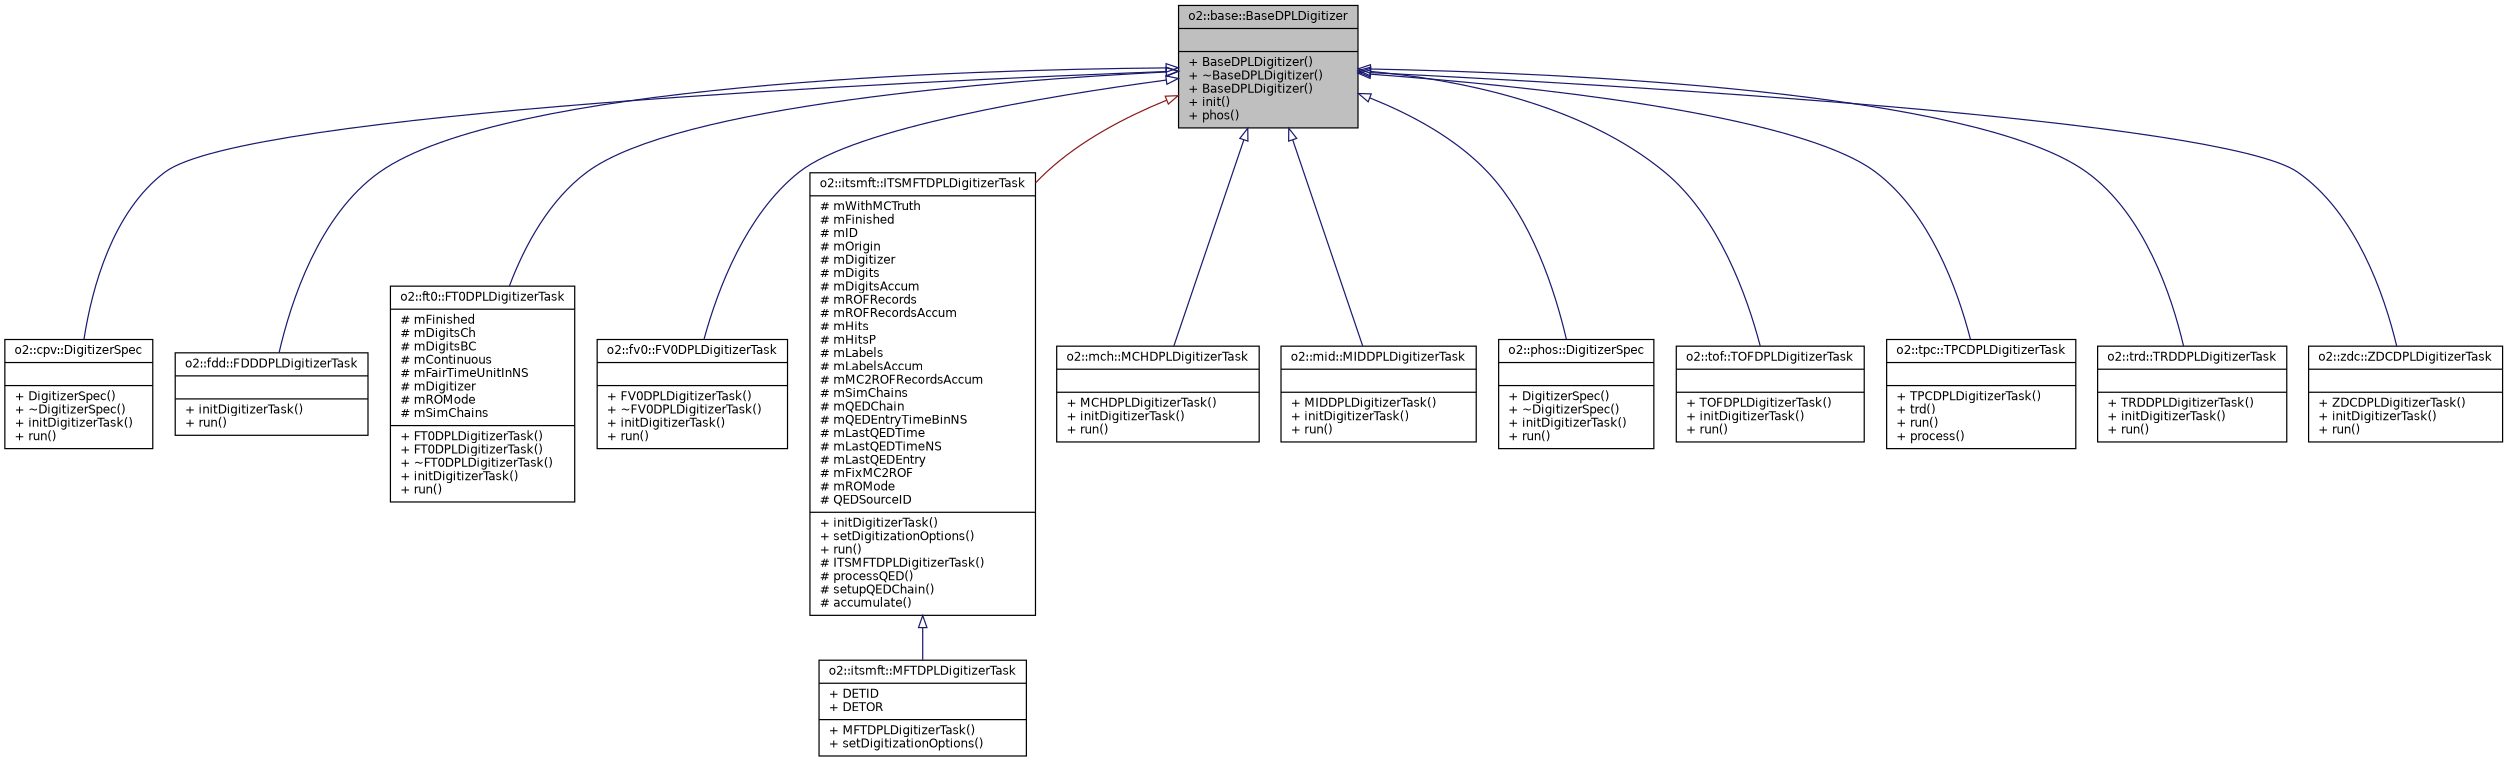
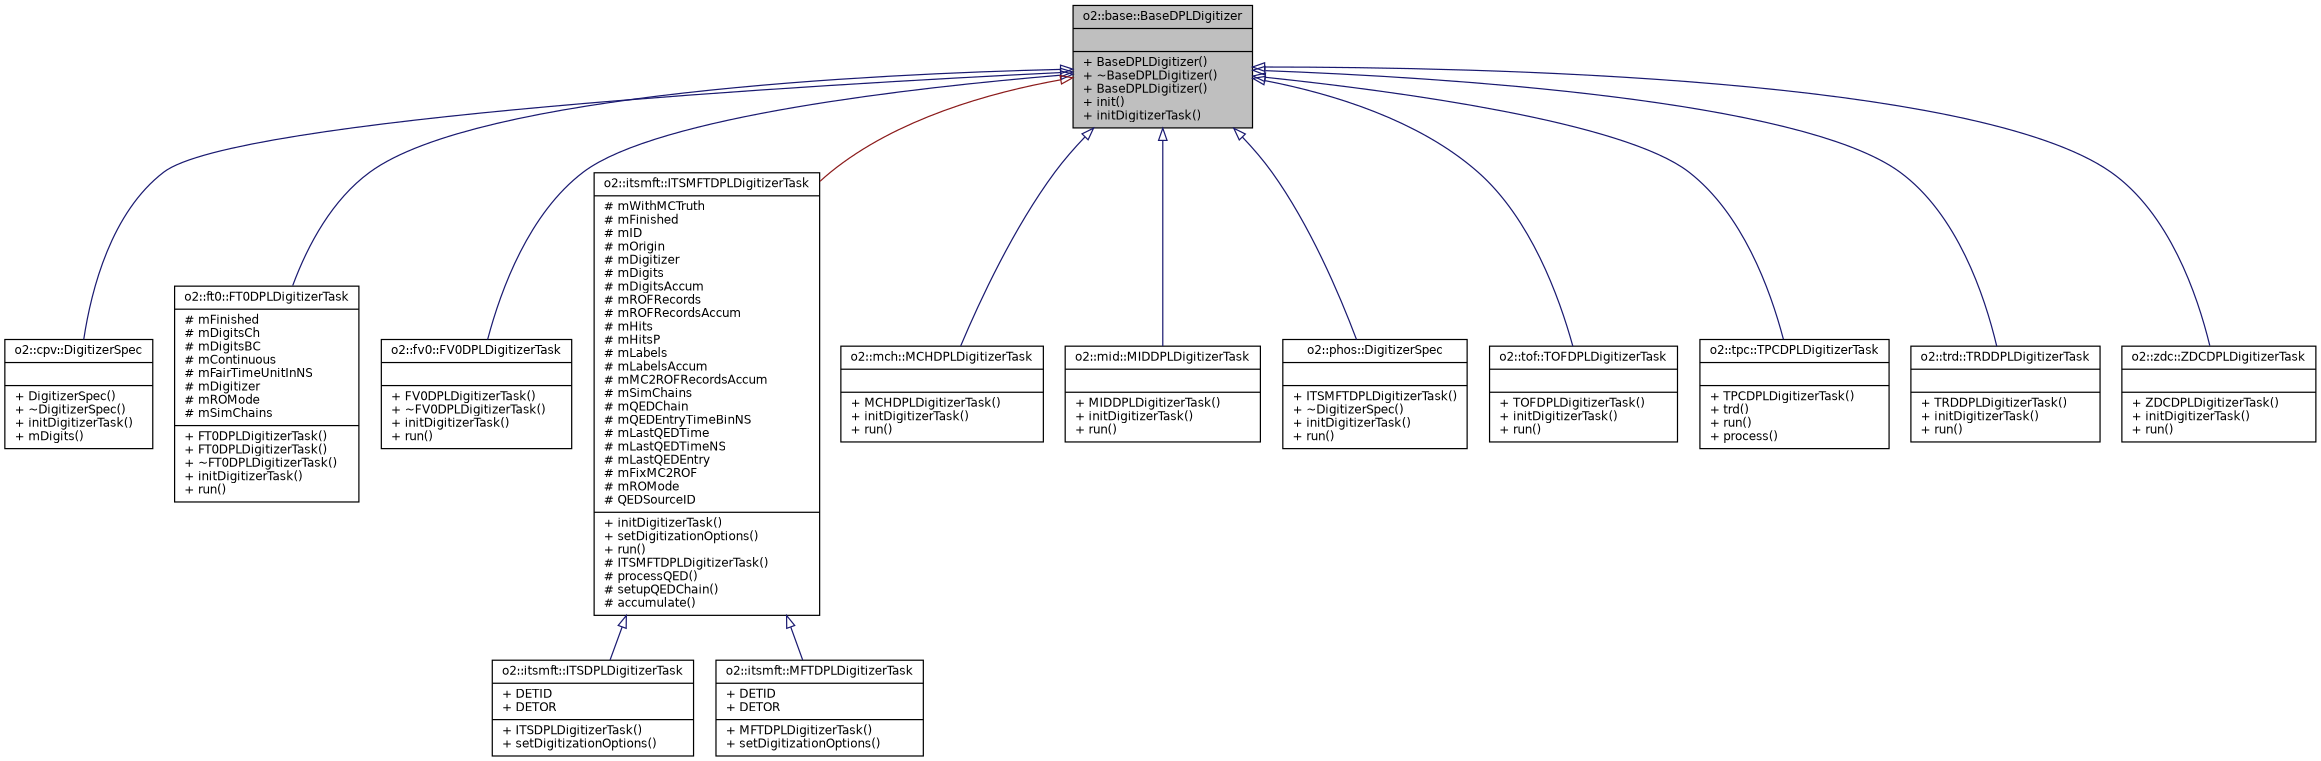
(1214, 116) -> (1142, 116)
(272, 394) -> none
(1559, 396) -> (1375, 396)
(36, 436) -> (50, 436)
none -> (593, 708)
